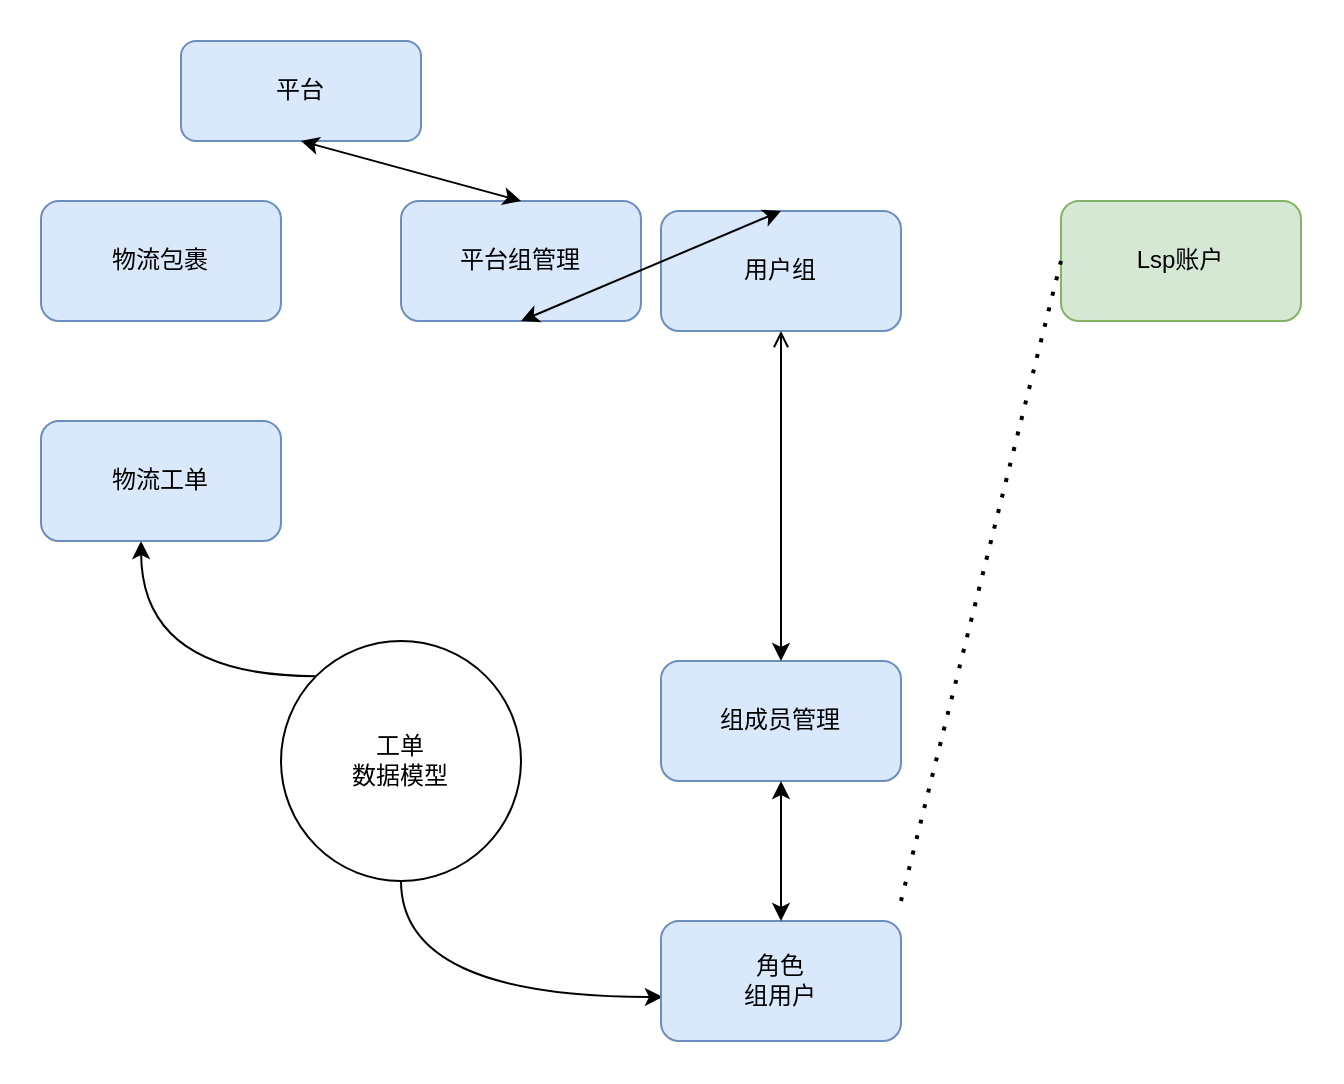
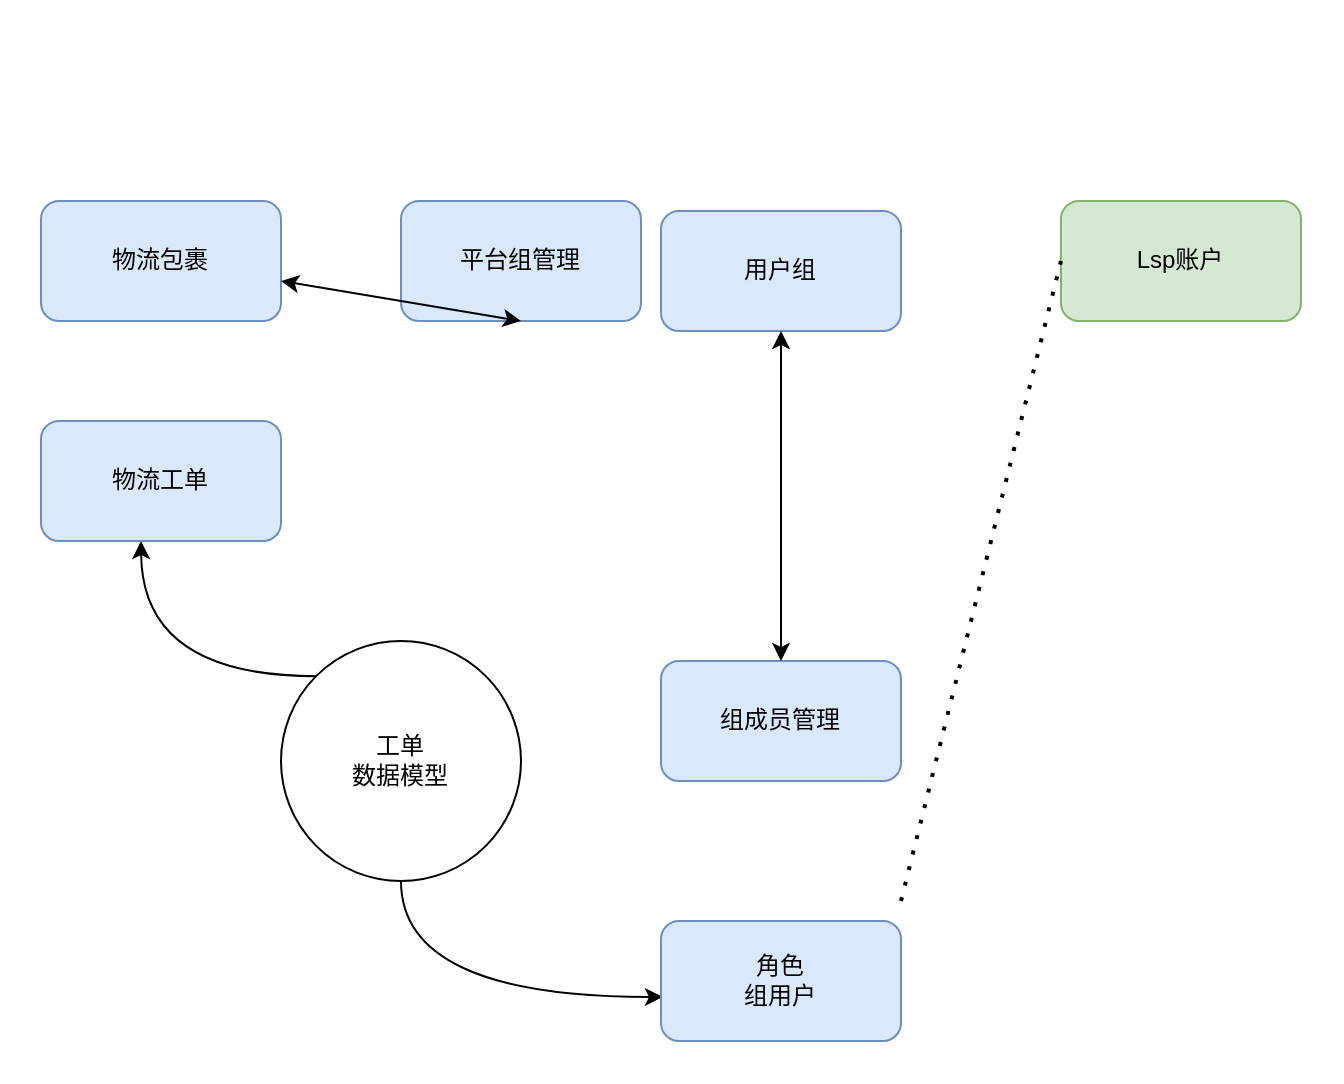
(301, 91) -> none
(411, 171) -> none
(651, 266) -> (400, 301)
(781, 343) -> (781, 346)
(781, 850) -> none
